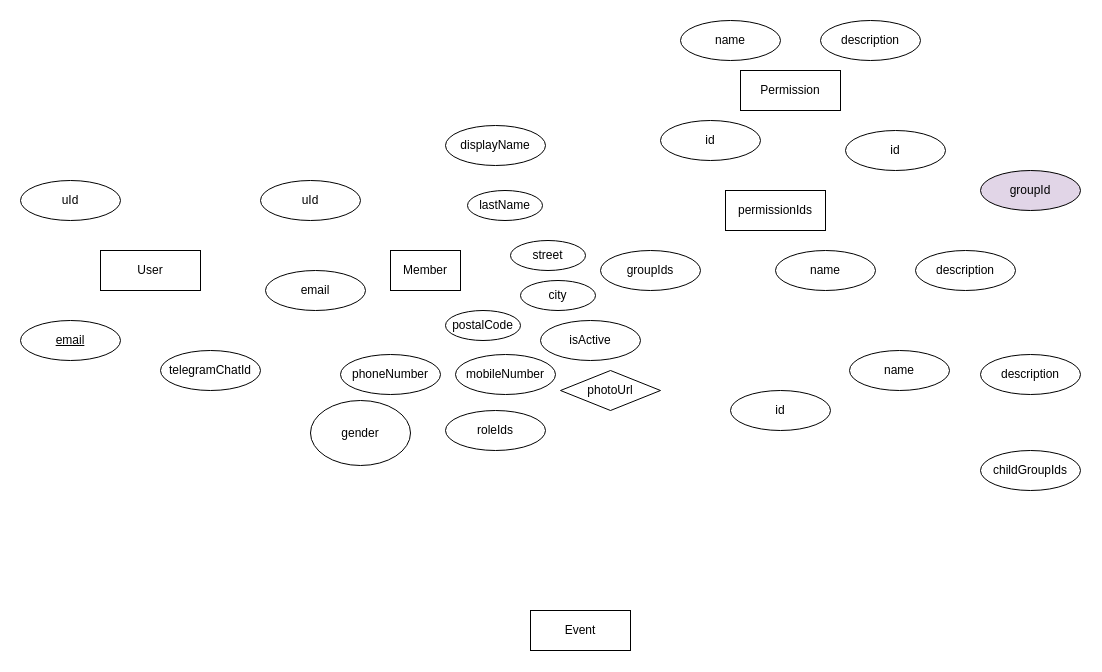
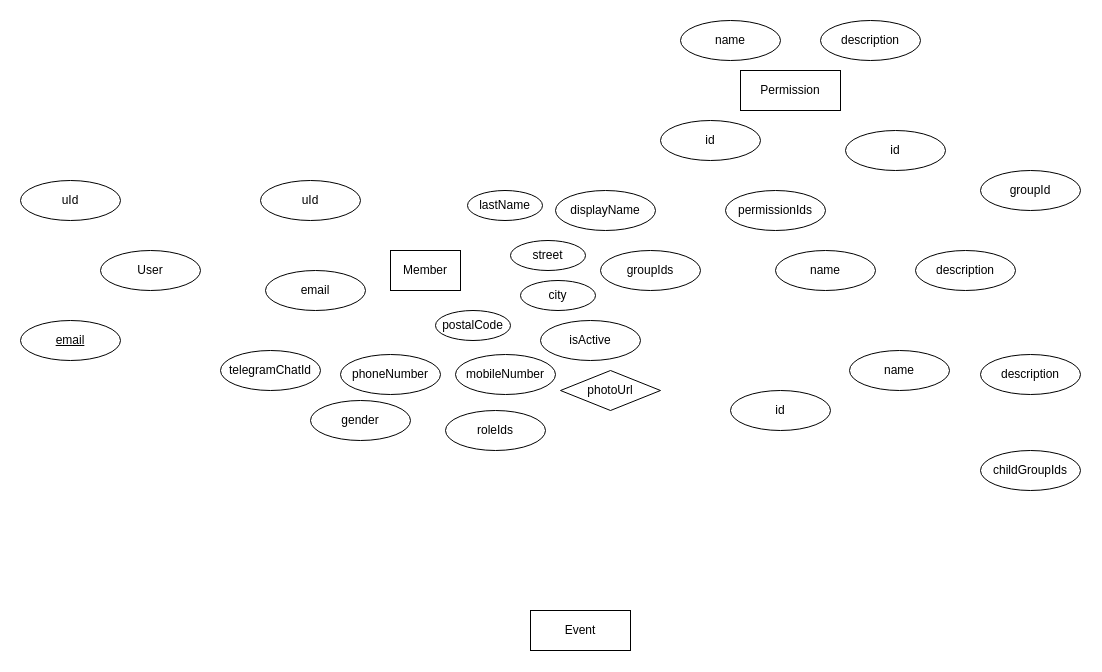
(496, 146) -> (606, 211)
(1031, 191) -> (1031, 191)
(776, 211) -> (776, 211)
(151, 271) -> (151, 271)
(483, 326) -> (473, 326)
(211, 371) -> (271, 371)
(361, 433) -> (361, 421)
